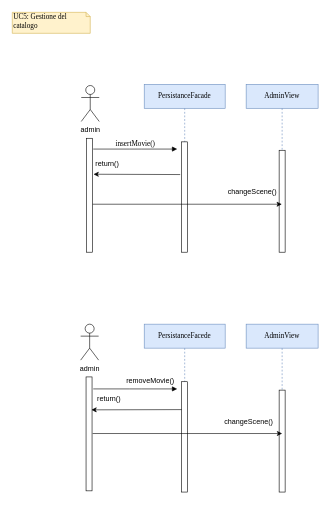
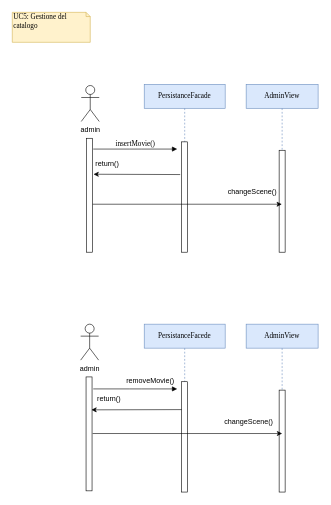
(51, 23) -> (51, 27)
